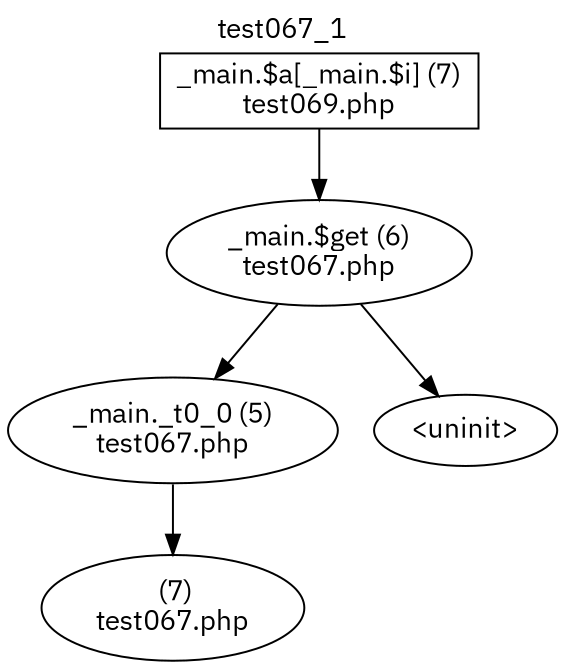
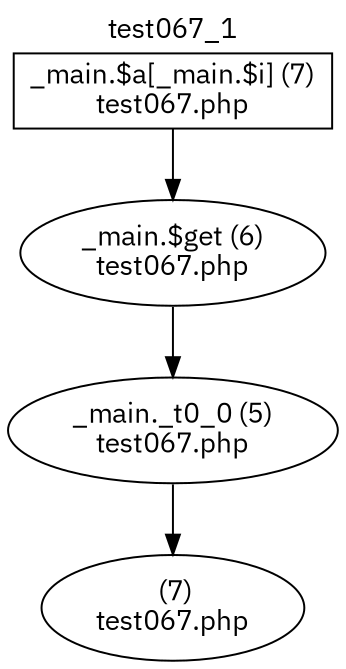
(319, 91) -> (173, 91)
(466, 430) -> none
